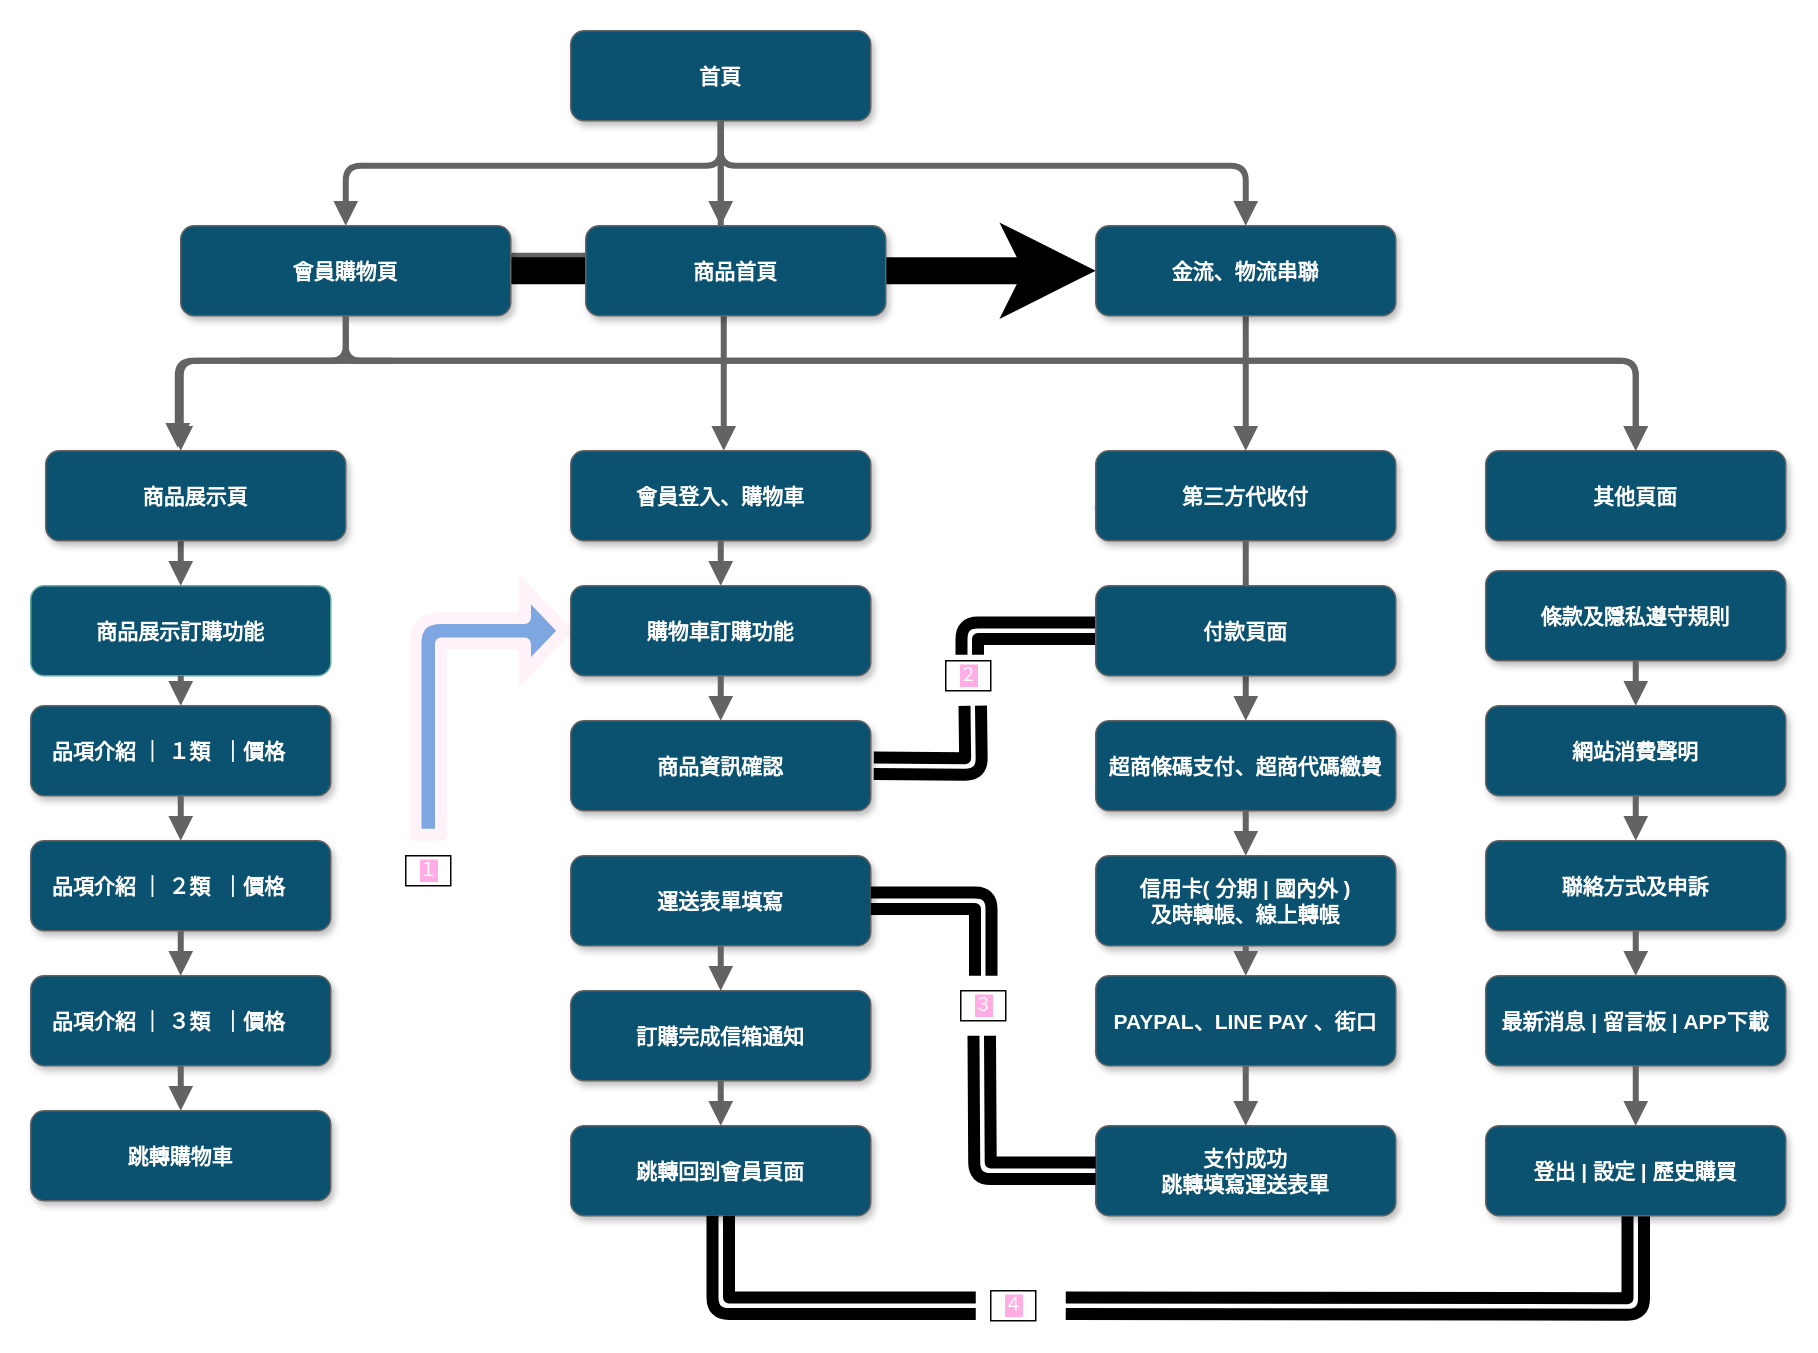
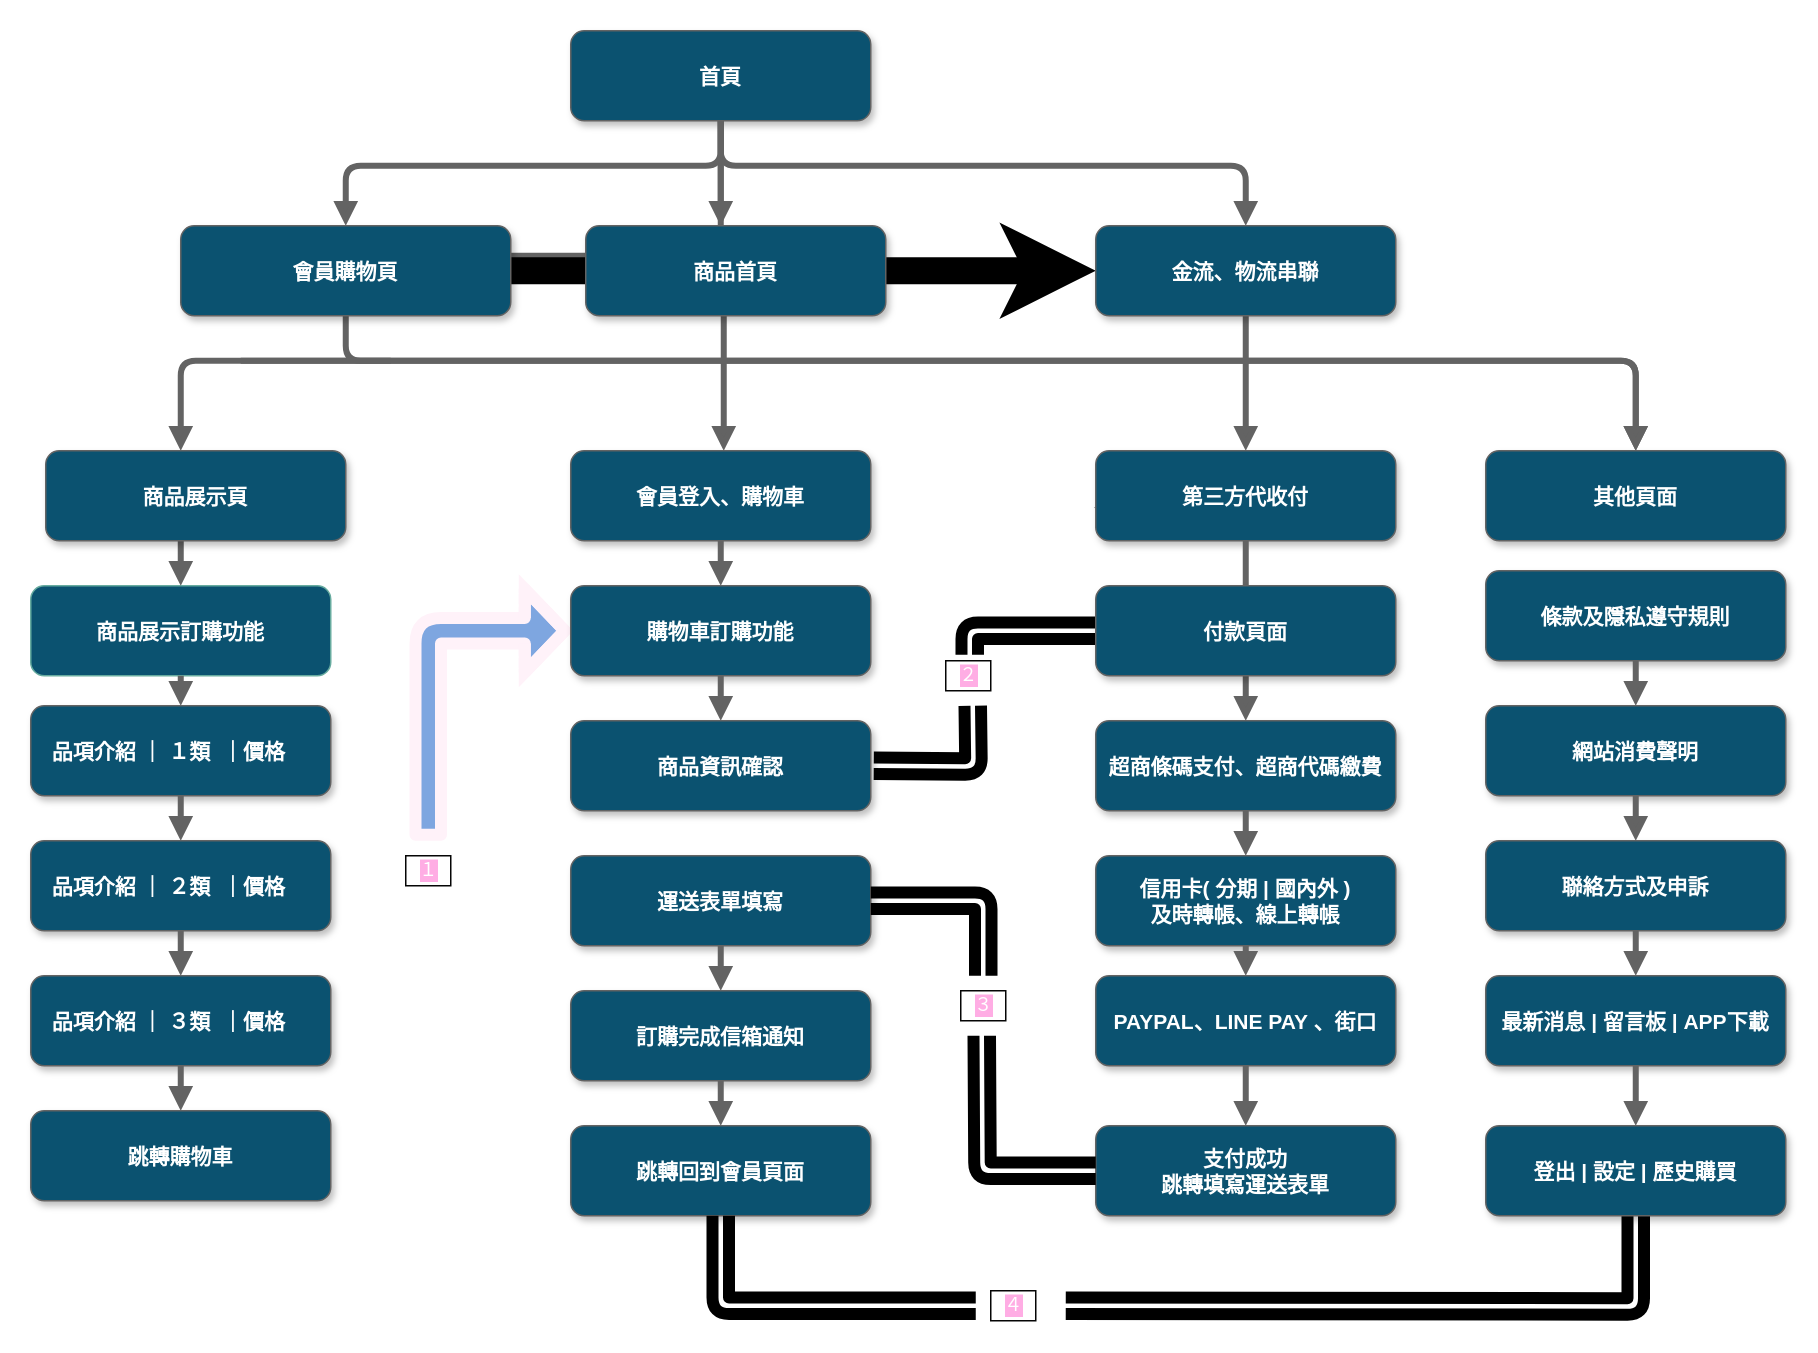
(178, 395) -> none
